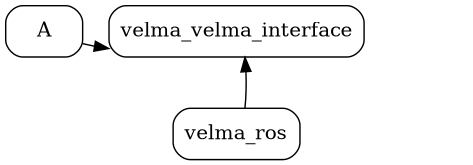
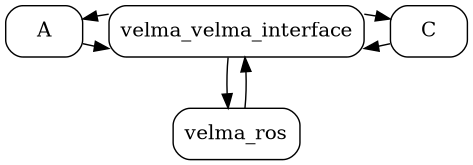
none -> (103, 15)
none -> (429, 31)
none -> (227, 76)
